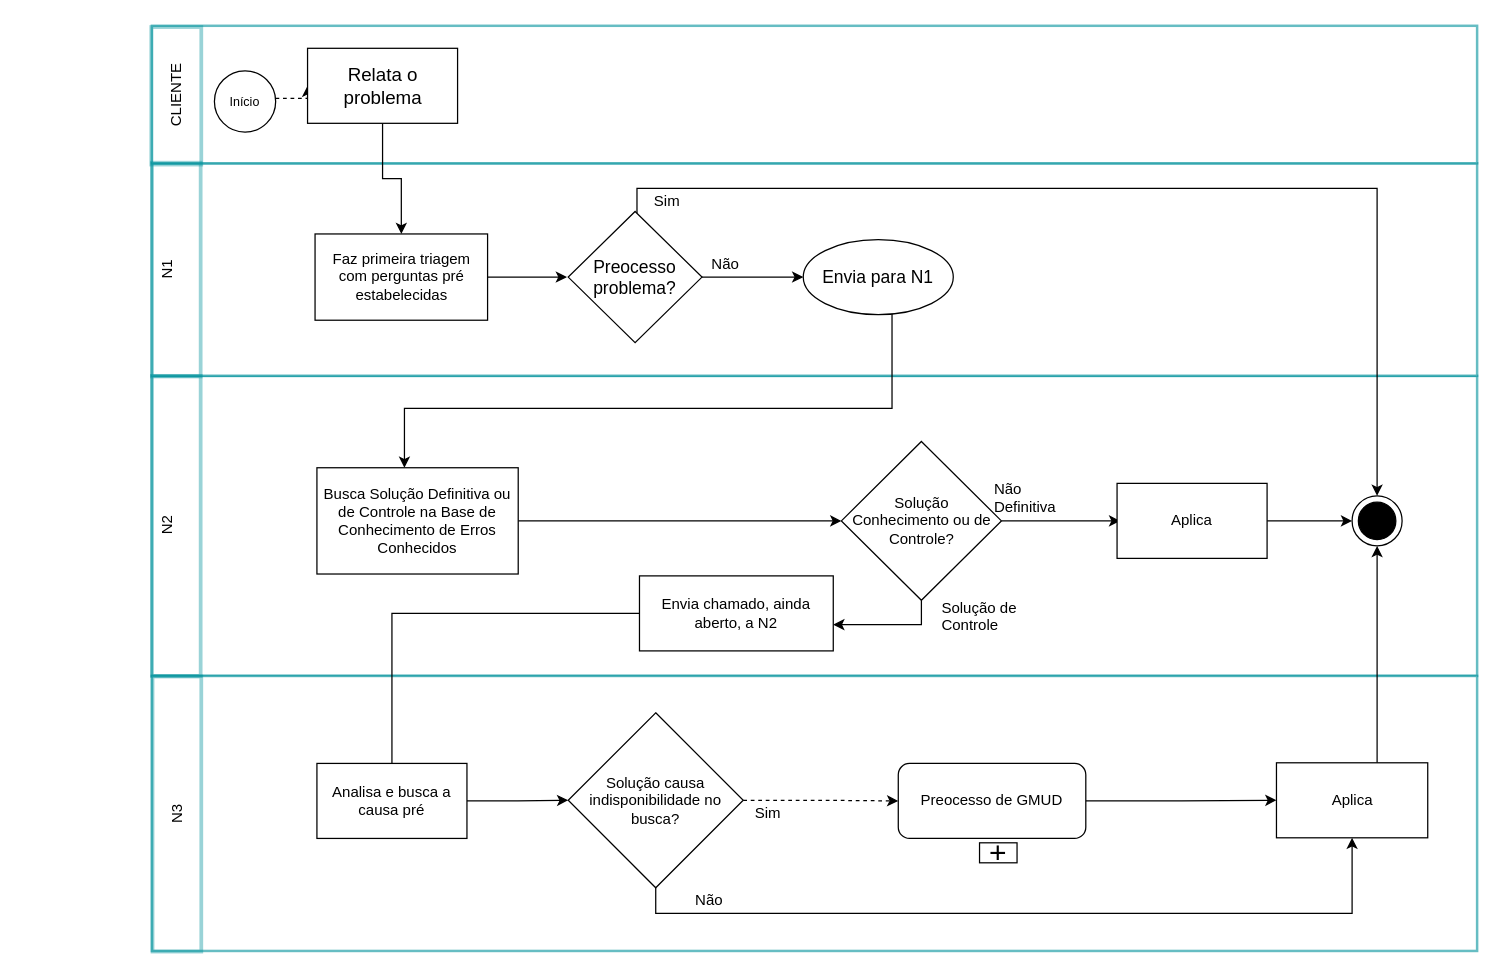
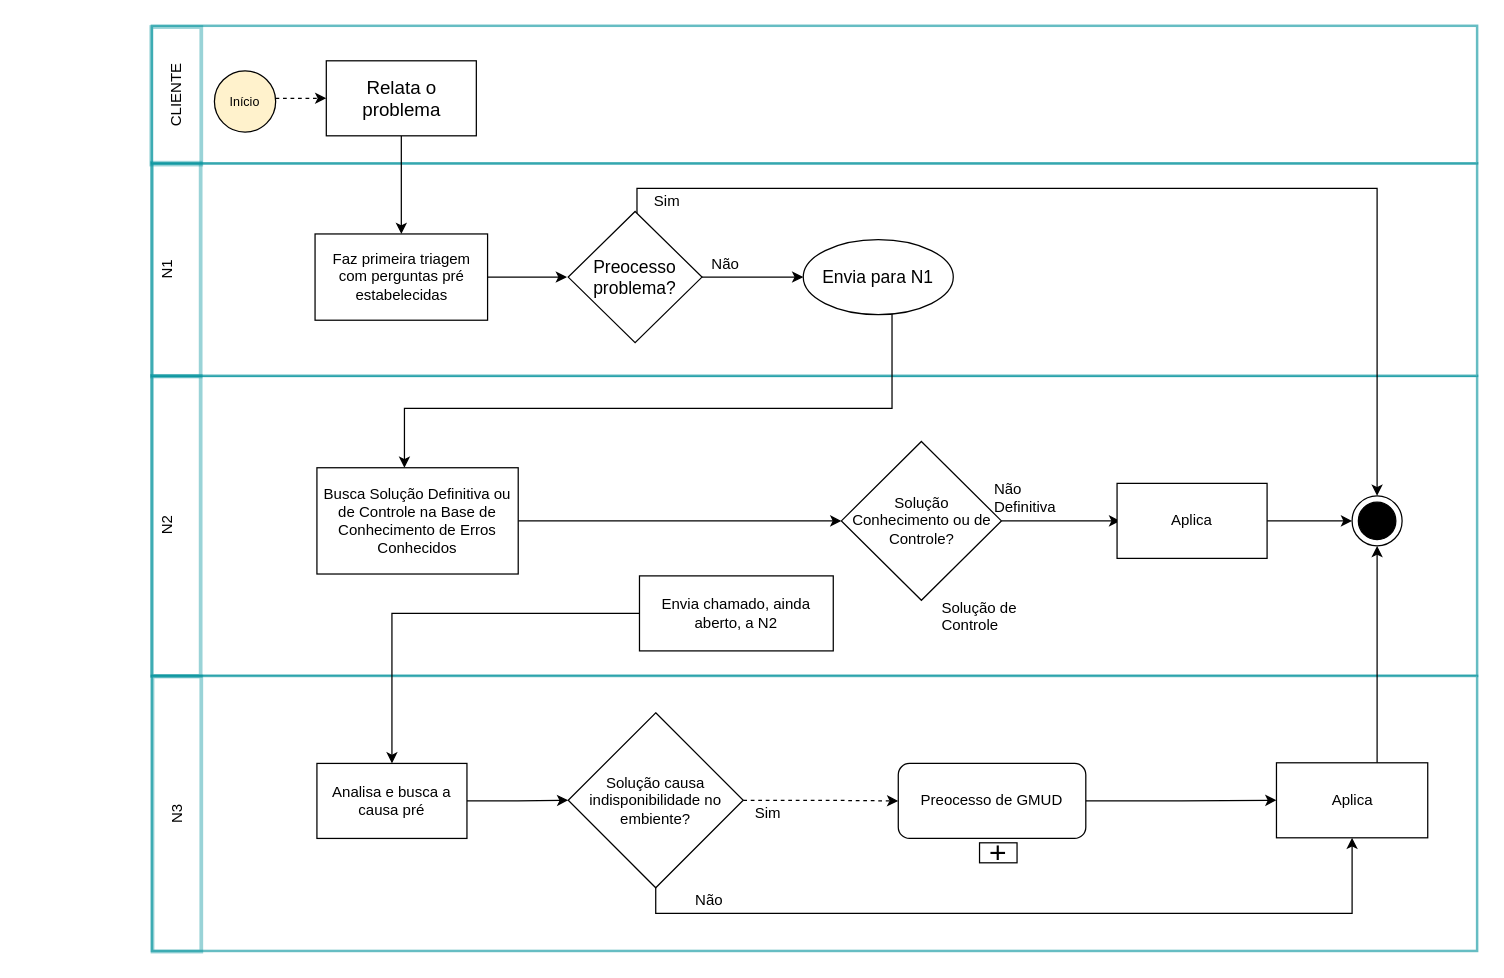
(383, 86) -> (401, 98)
(245, 101) -> (245, 101)
(893, 624) -> none
(392, 756) -> (392, 753)
(656, 801) -> (656, 801)
